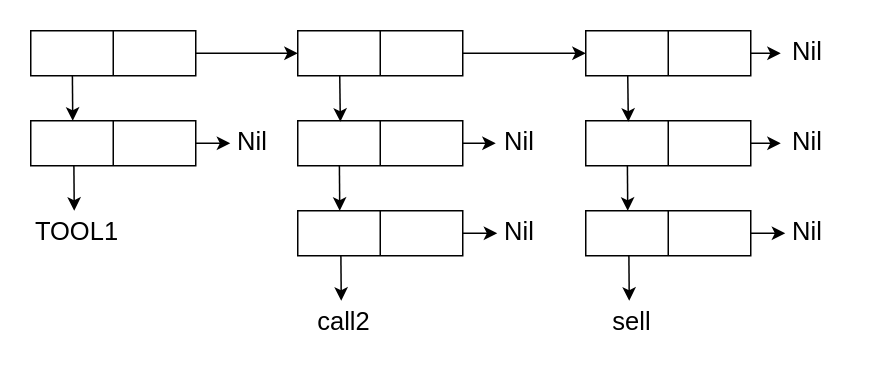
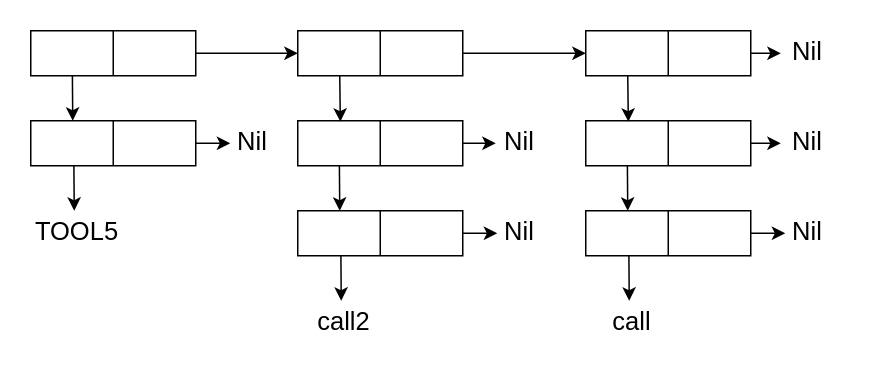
(77, 233) -> (77, 233)
(632, 323) -> (632, 323)
